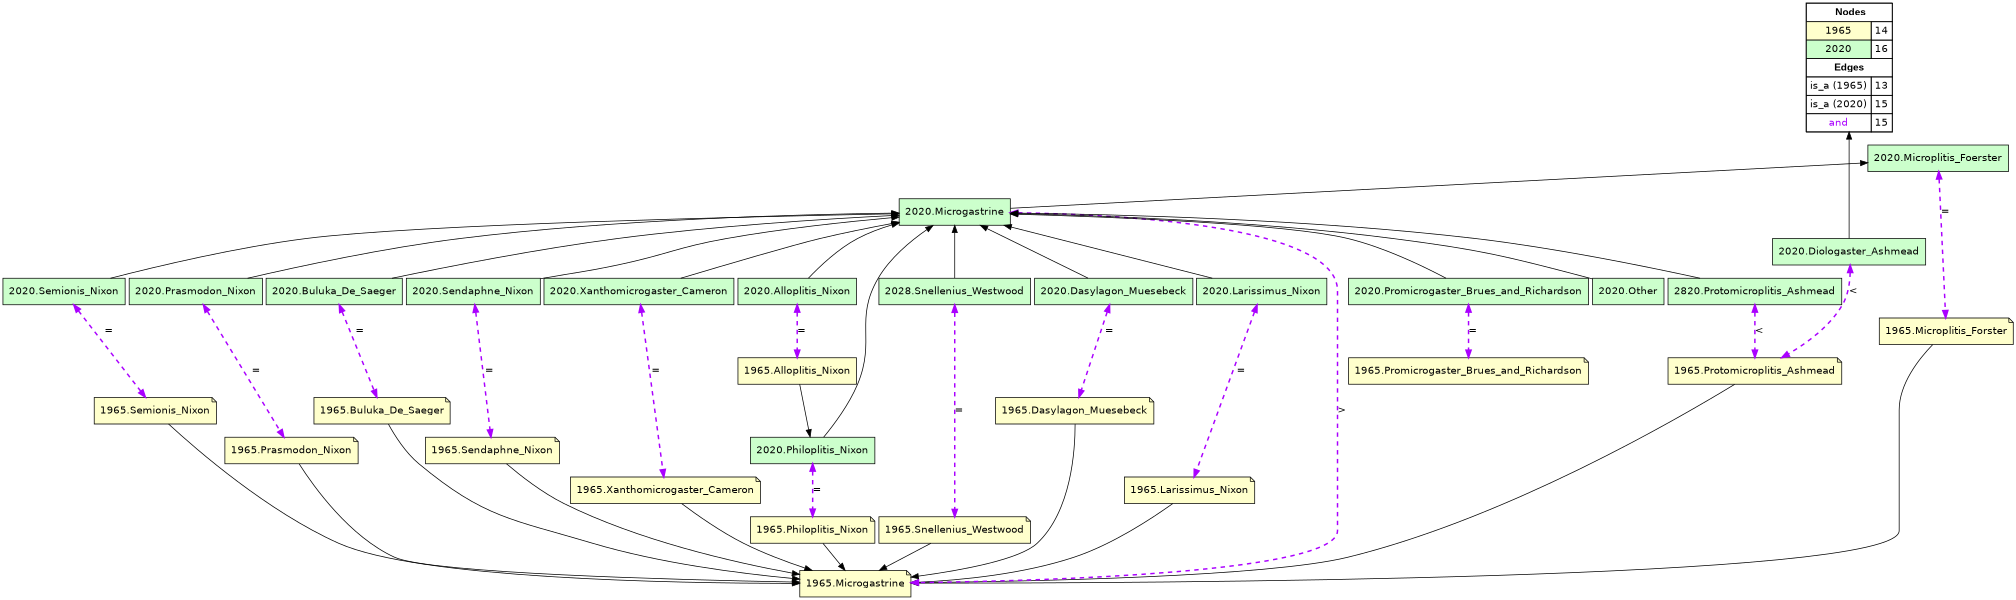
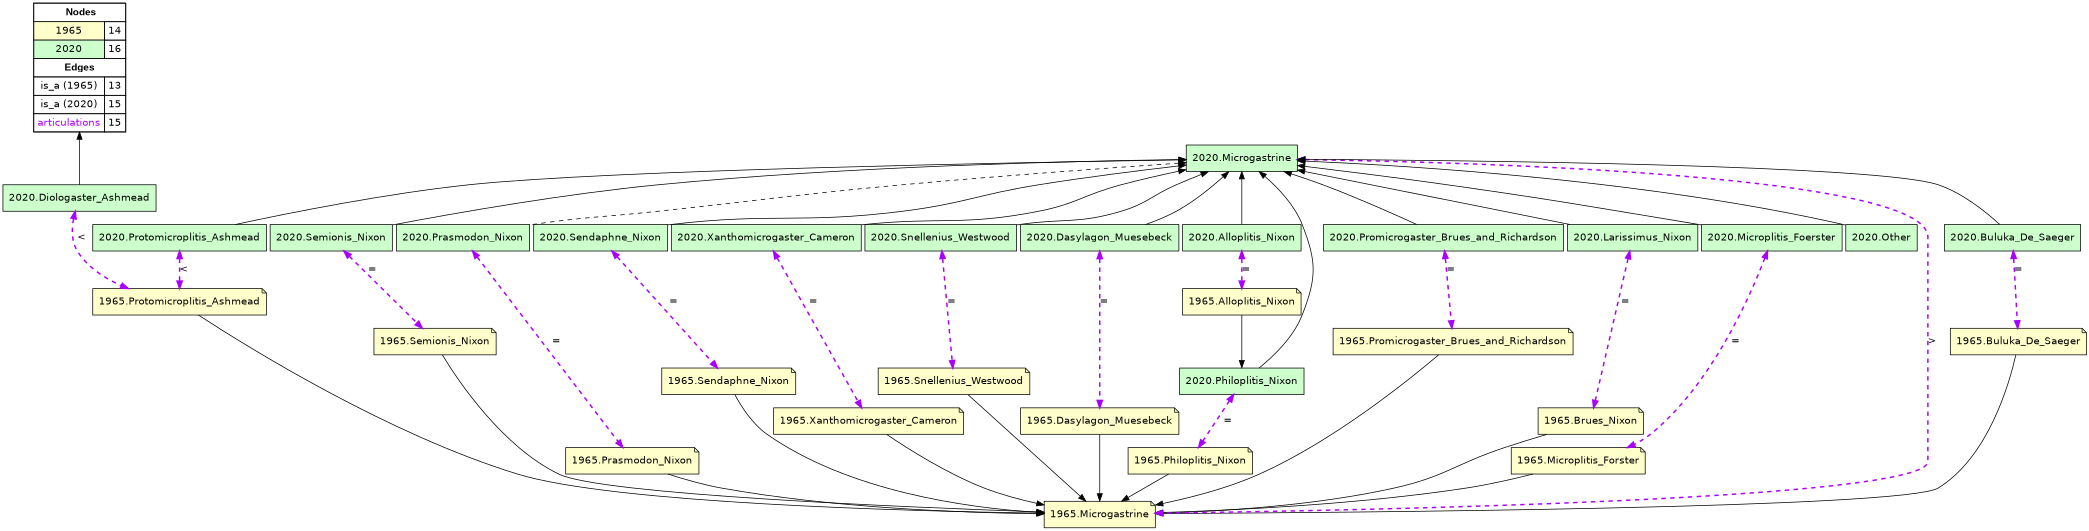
(1839, 123) -> (69, 123)
(1435, 186) -> (1504, 193)
(568, 228) -> (854, 189)
(955, 292) -> (941, 238)
(1755, 292) -> (180, 238)
(797, 371) -> (1242, 302)
none -> (1310, 447)
(1190, 490) -> (1591, 421)
